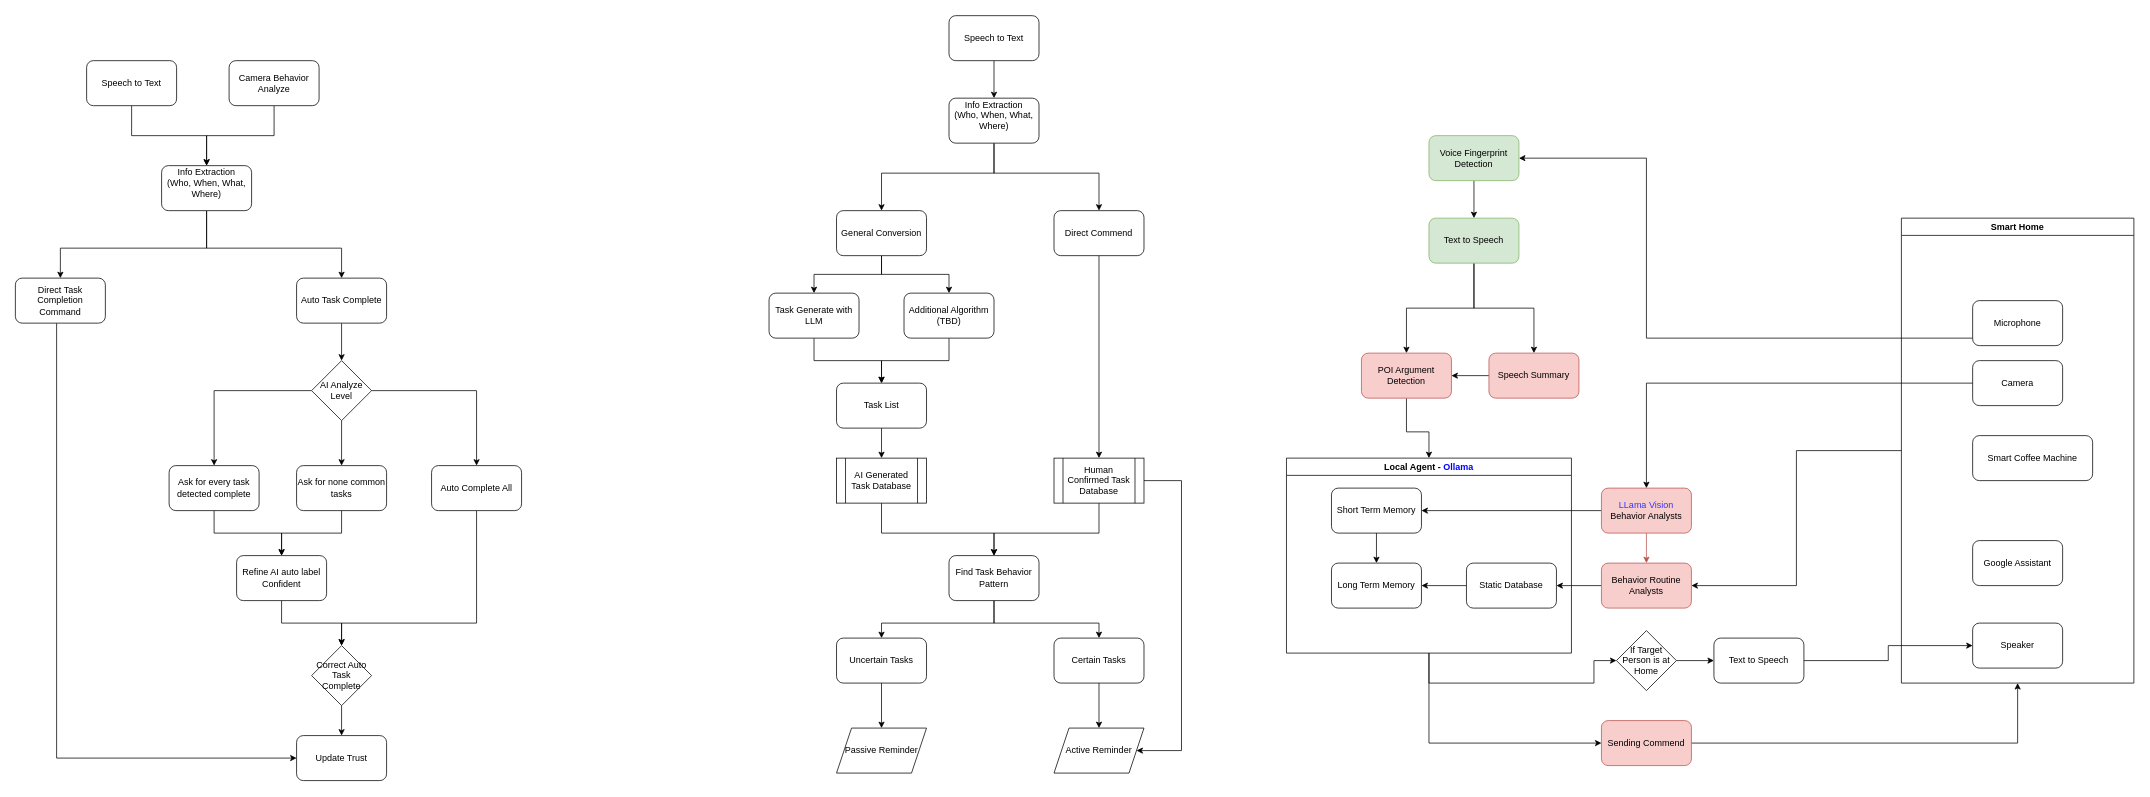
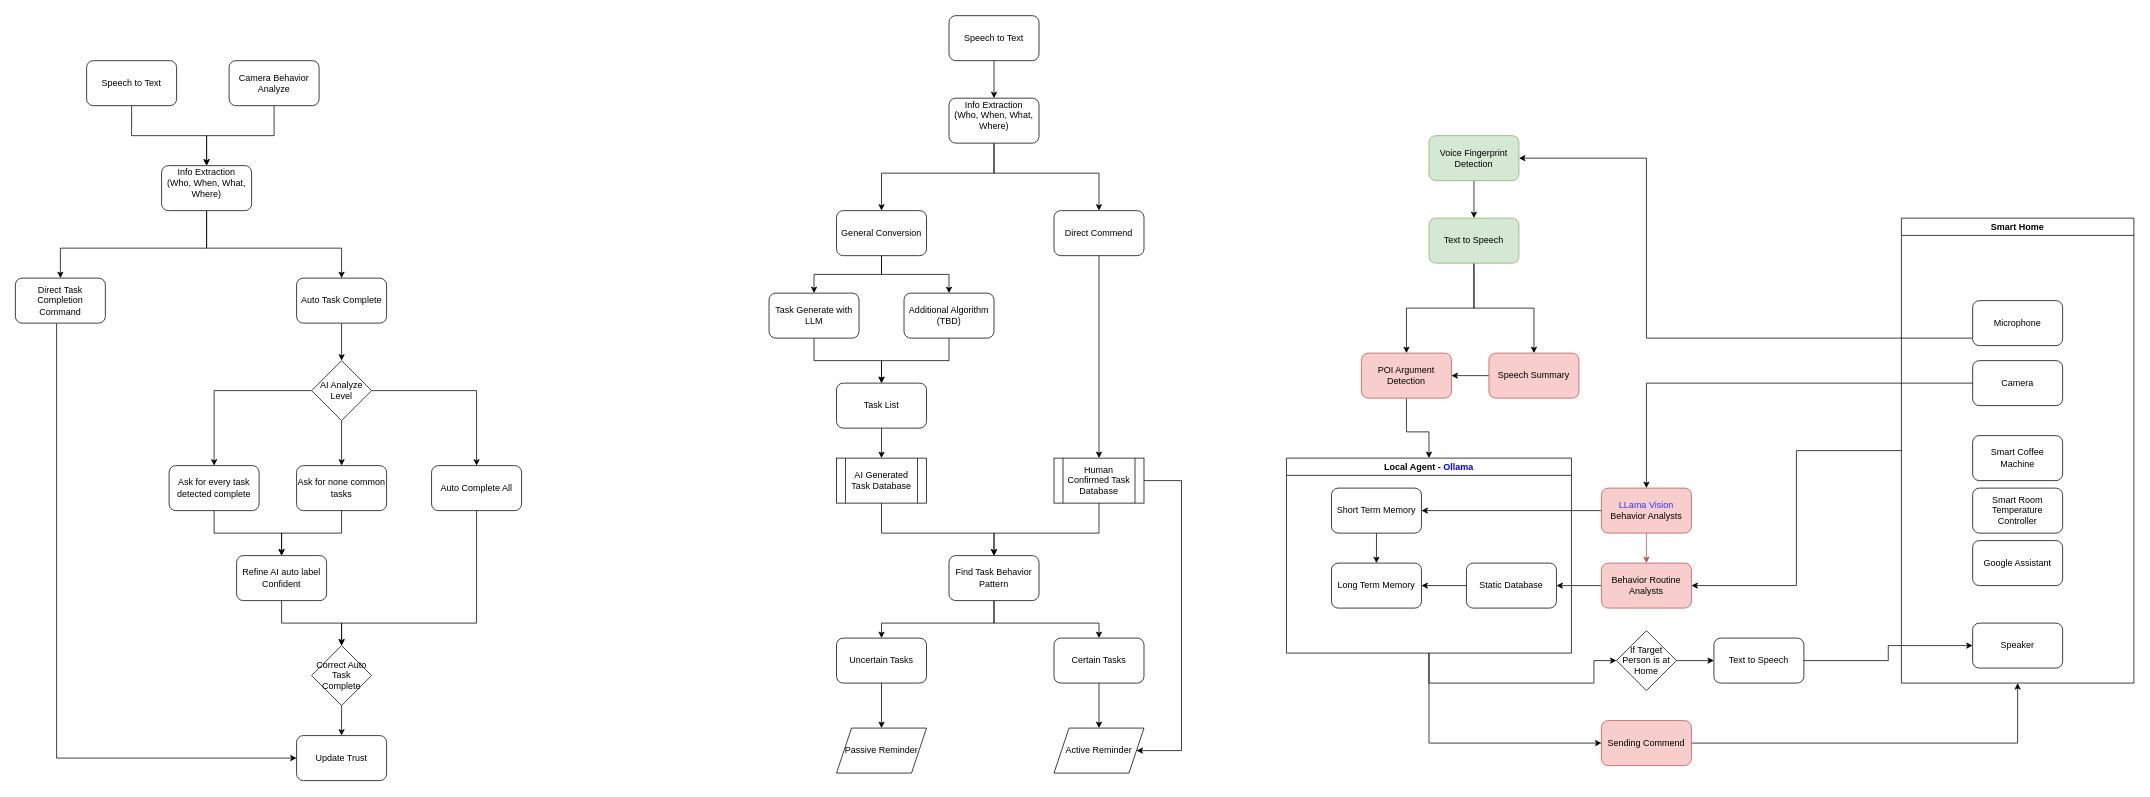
(2033, 458) -> (2018, 458)
none -> (2018, 510)
